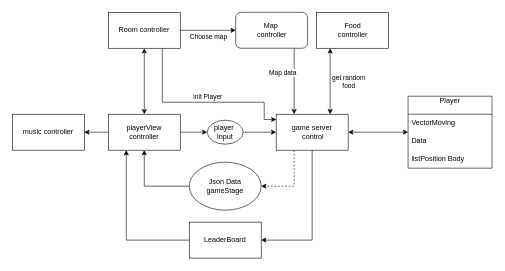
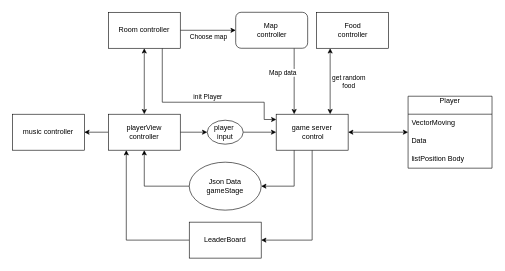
(294, 182) -> (294, 182)
